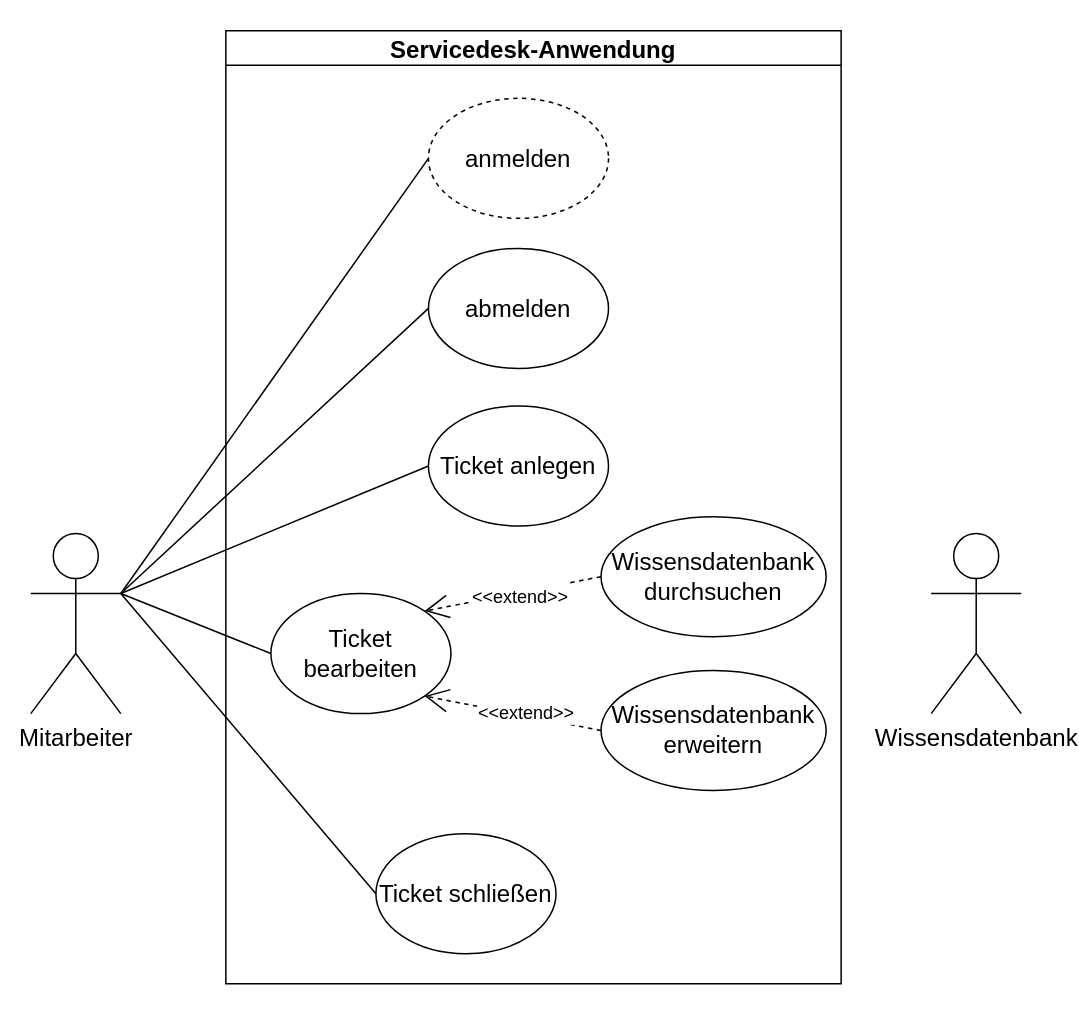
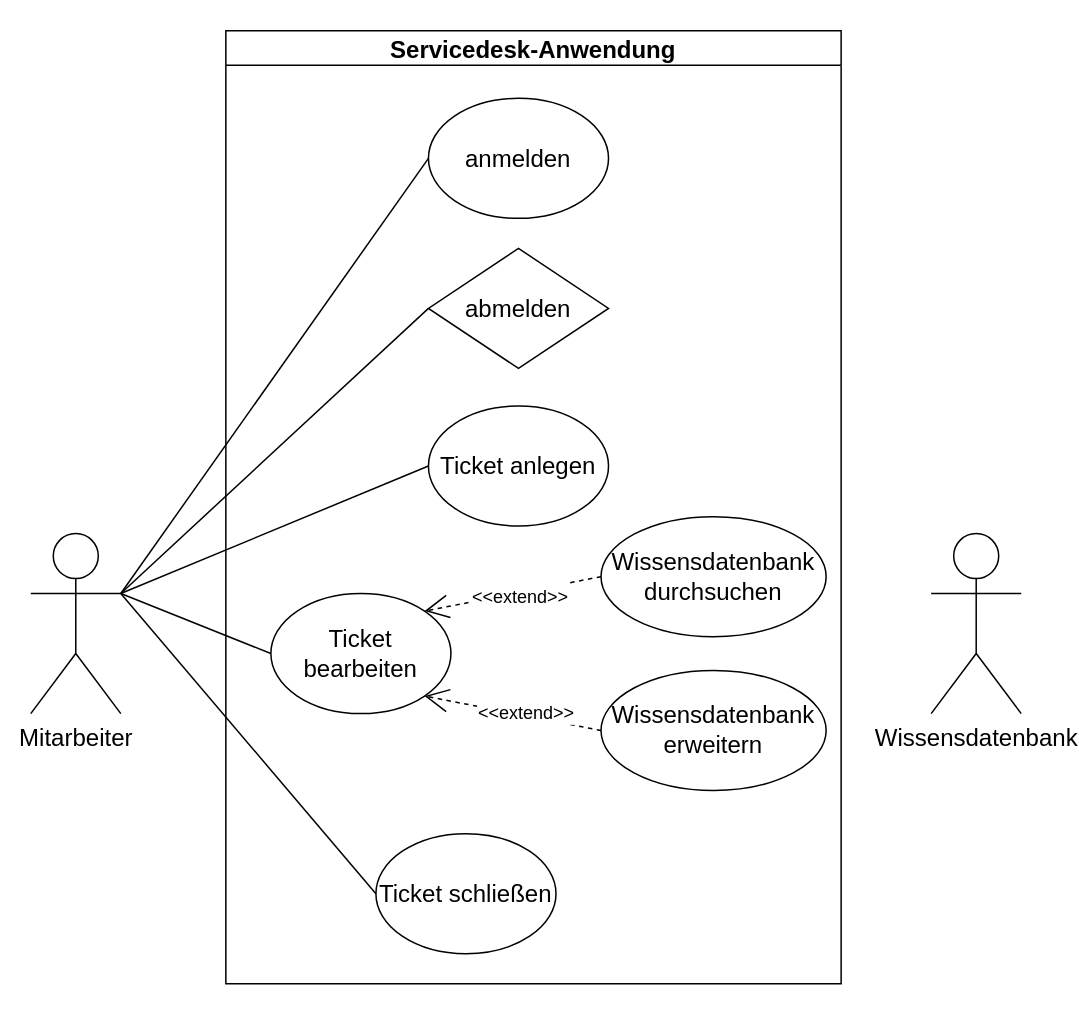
(518, 158) -> (518, 158)
(518, 308) -> (518, 308)
